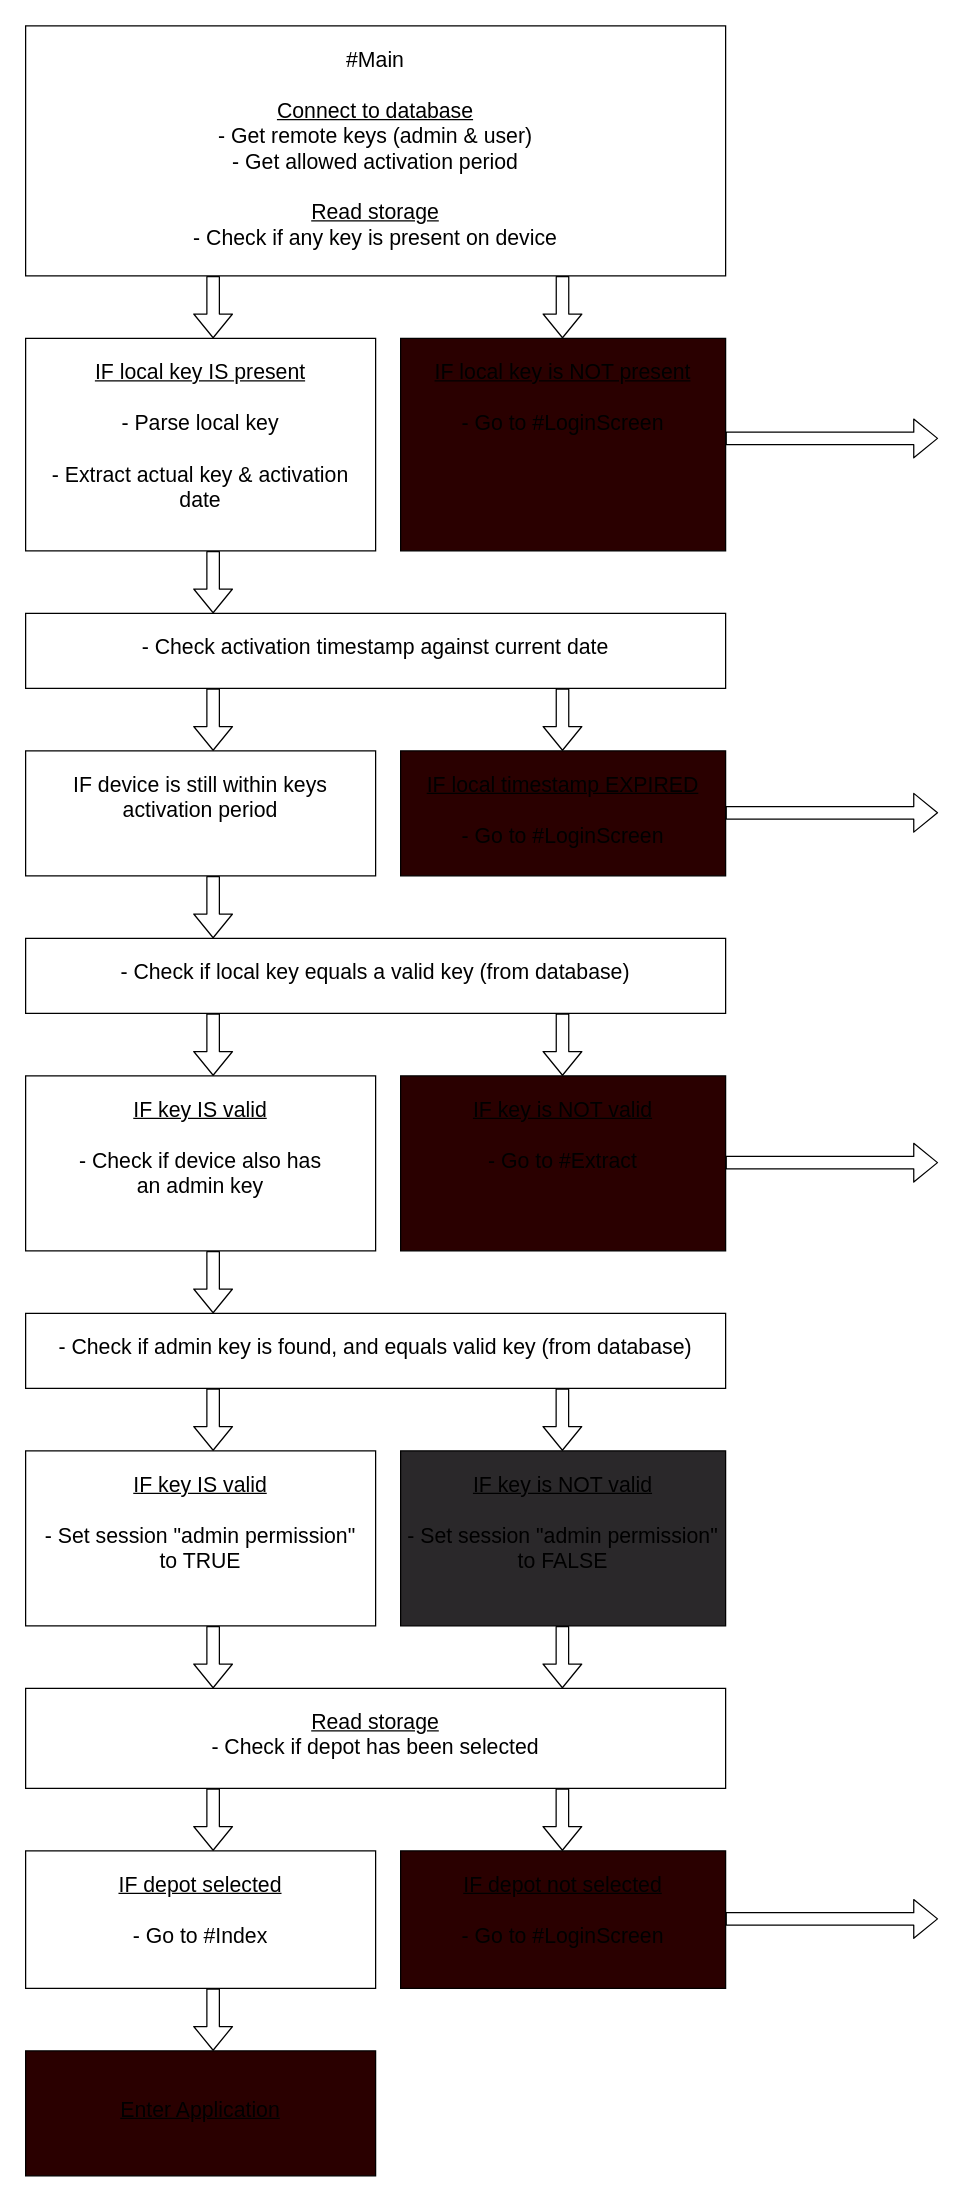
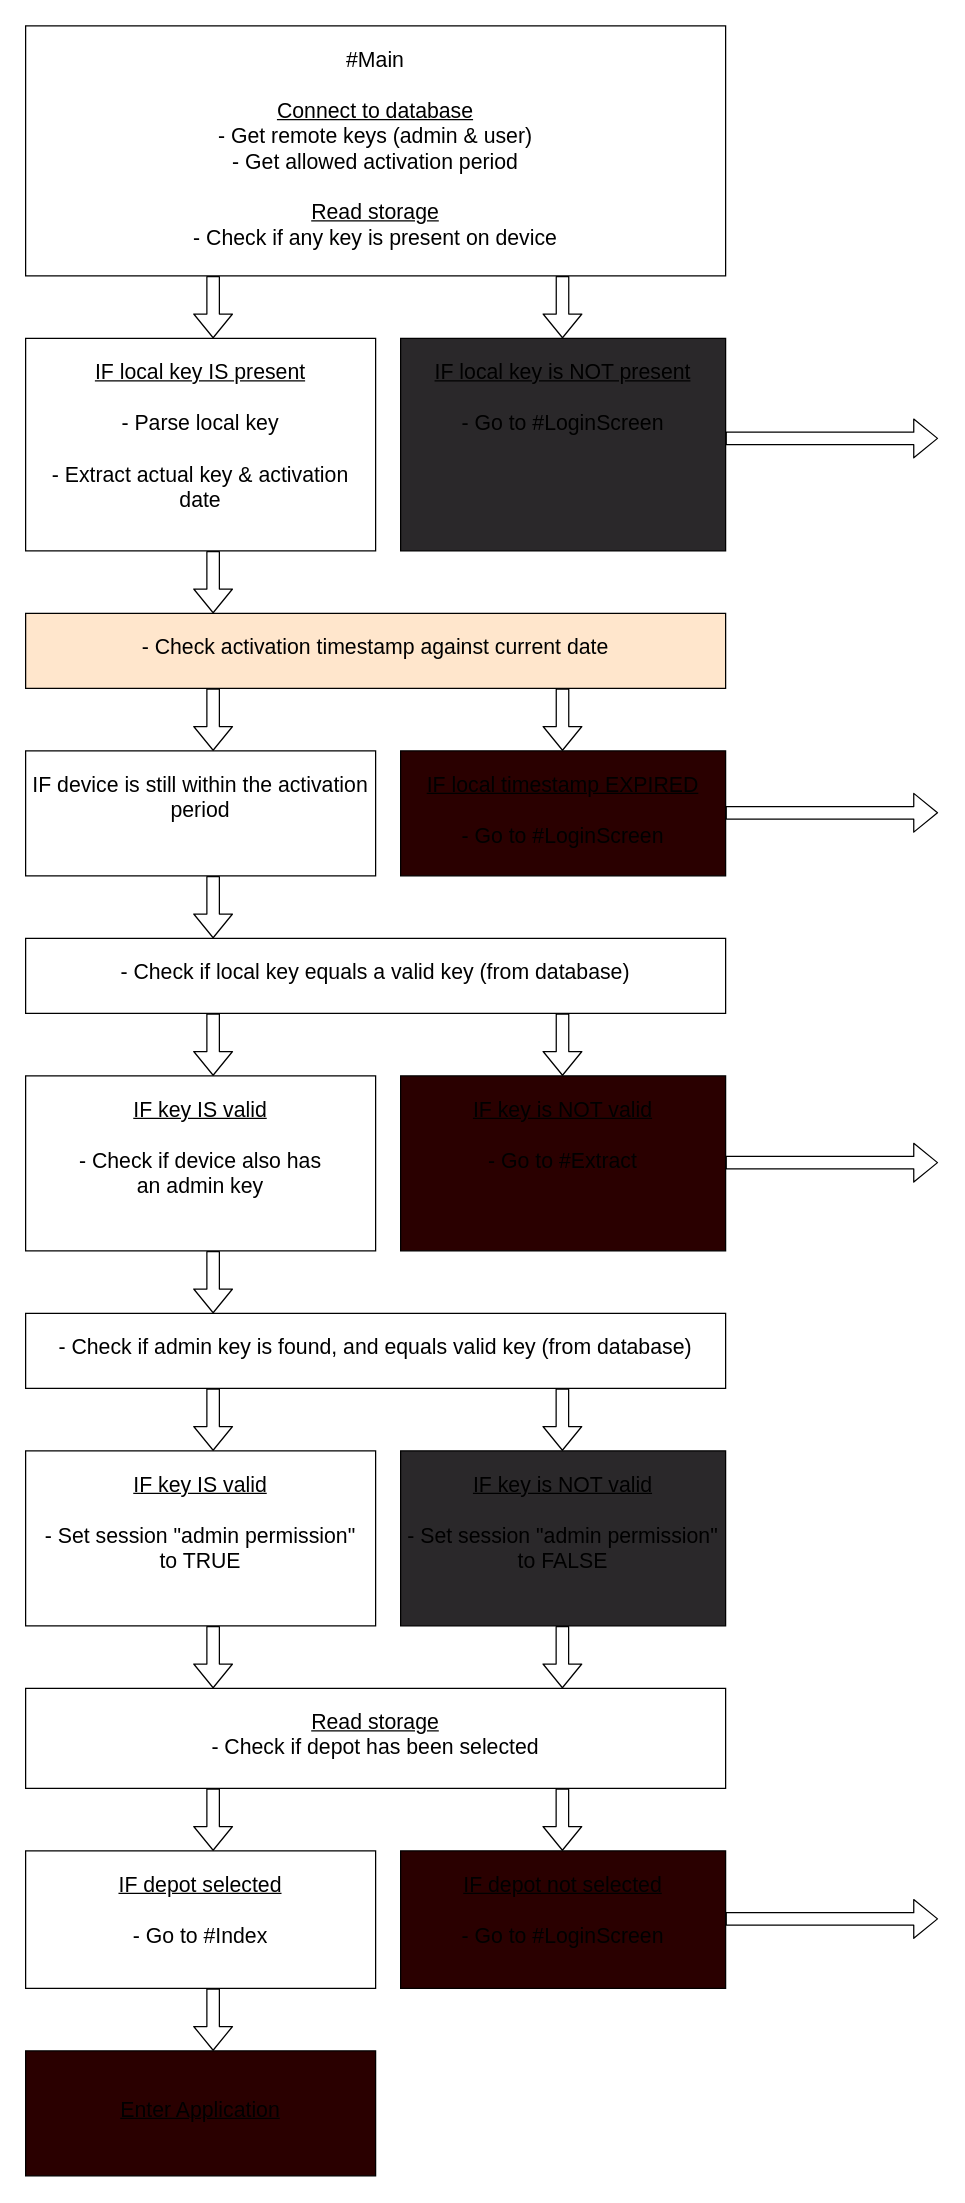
(563, 444) -> (563, 444)
(376, 651) -> (376, 651)
(201, 782) -> (201, 782)
